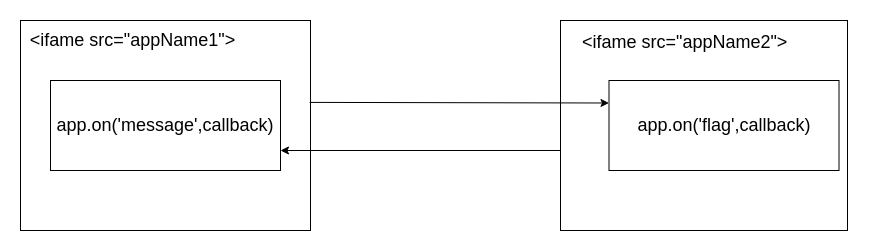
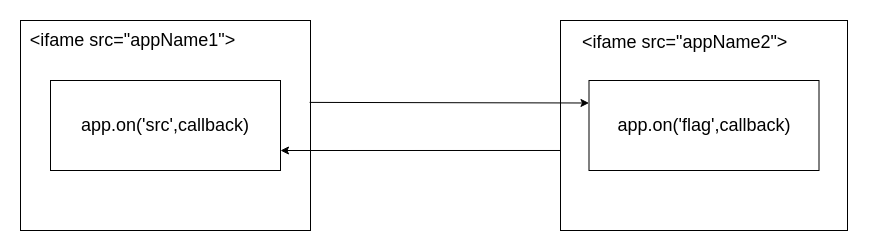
(166, 126) -> (166, 126)
(724, 126) -> (704, 126)
